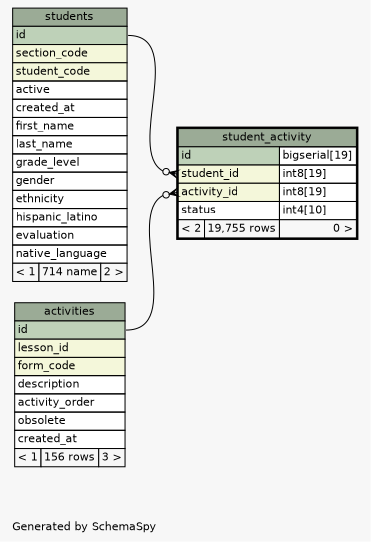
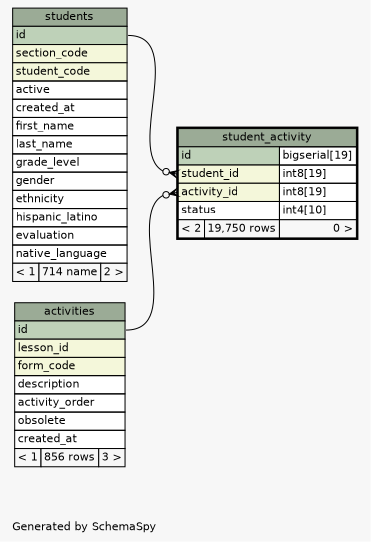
(242, 228) -> (242, 228)
(70, 457) -> (70, 457)
